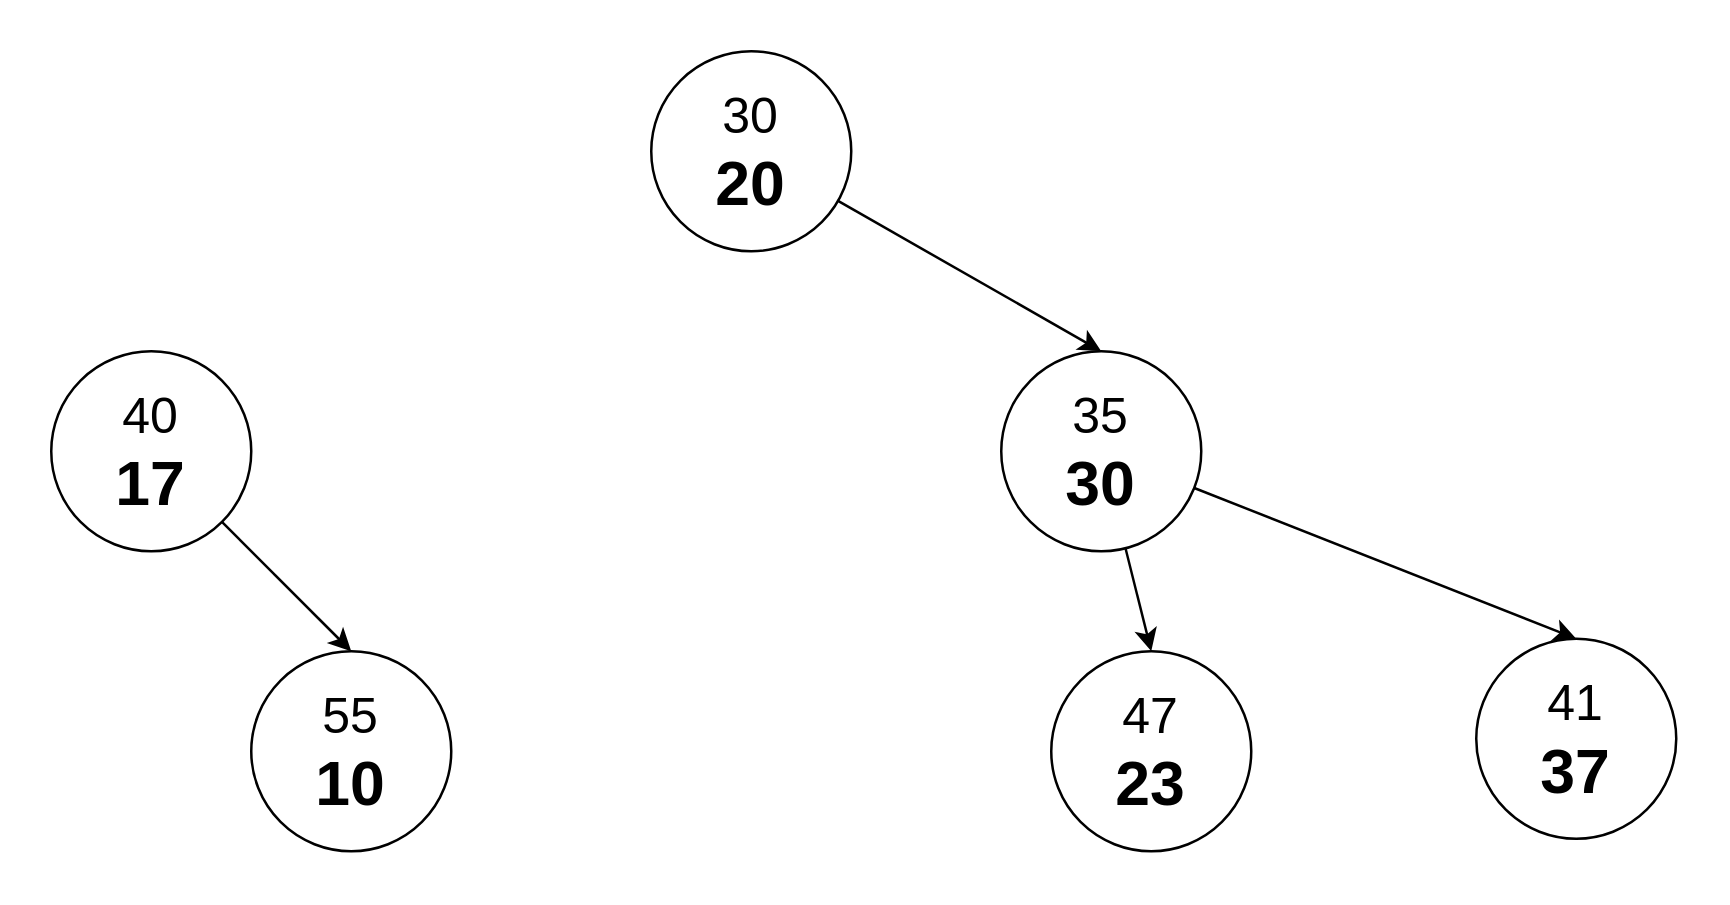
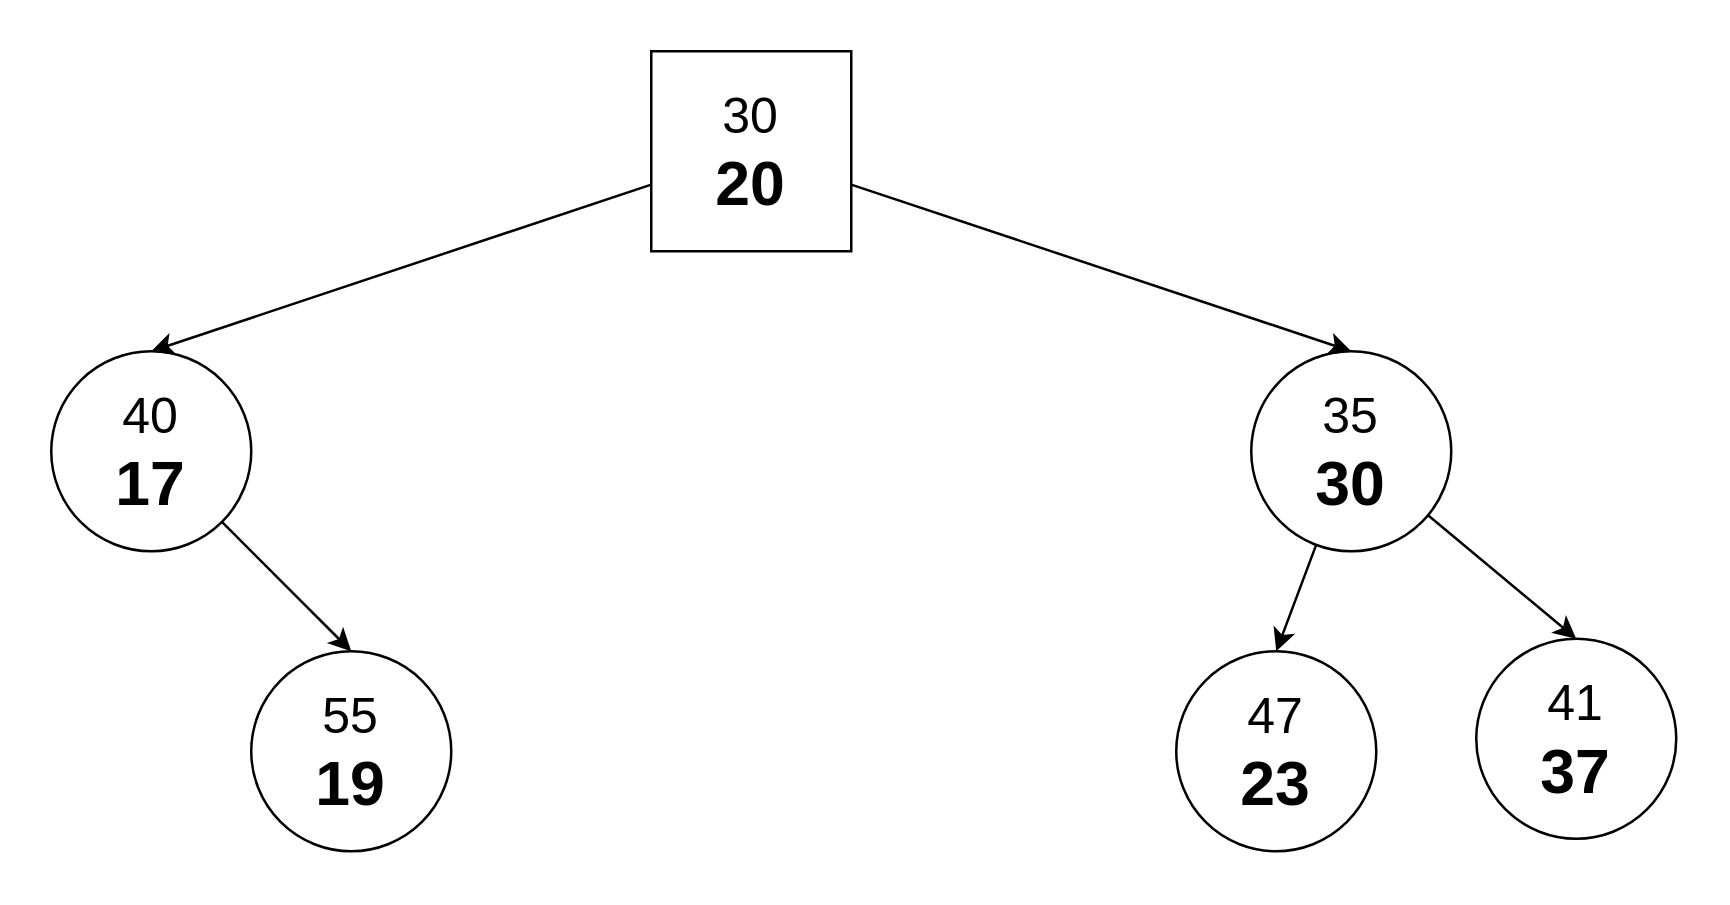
(751, 151) -> (751, 151)
none -> (409, 265)
(1101, 451) -> (1351, 451)
(351, 751) -> (351, 751)
(1151, 751) -> (1276, 751)
